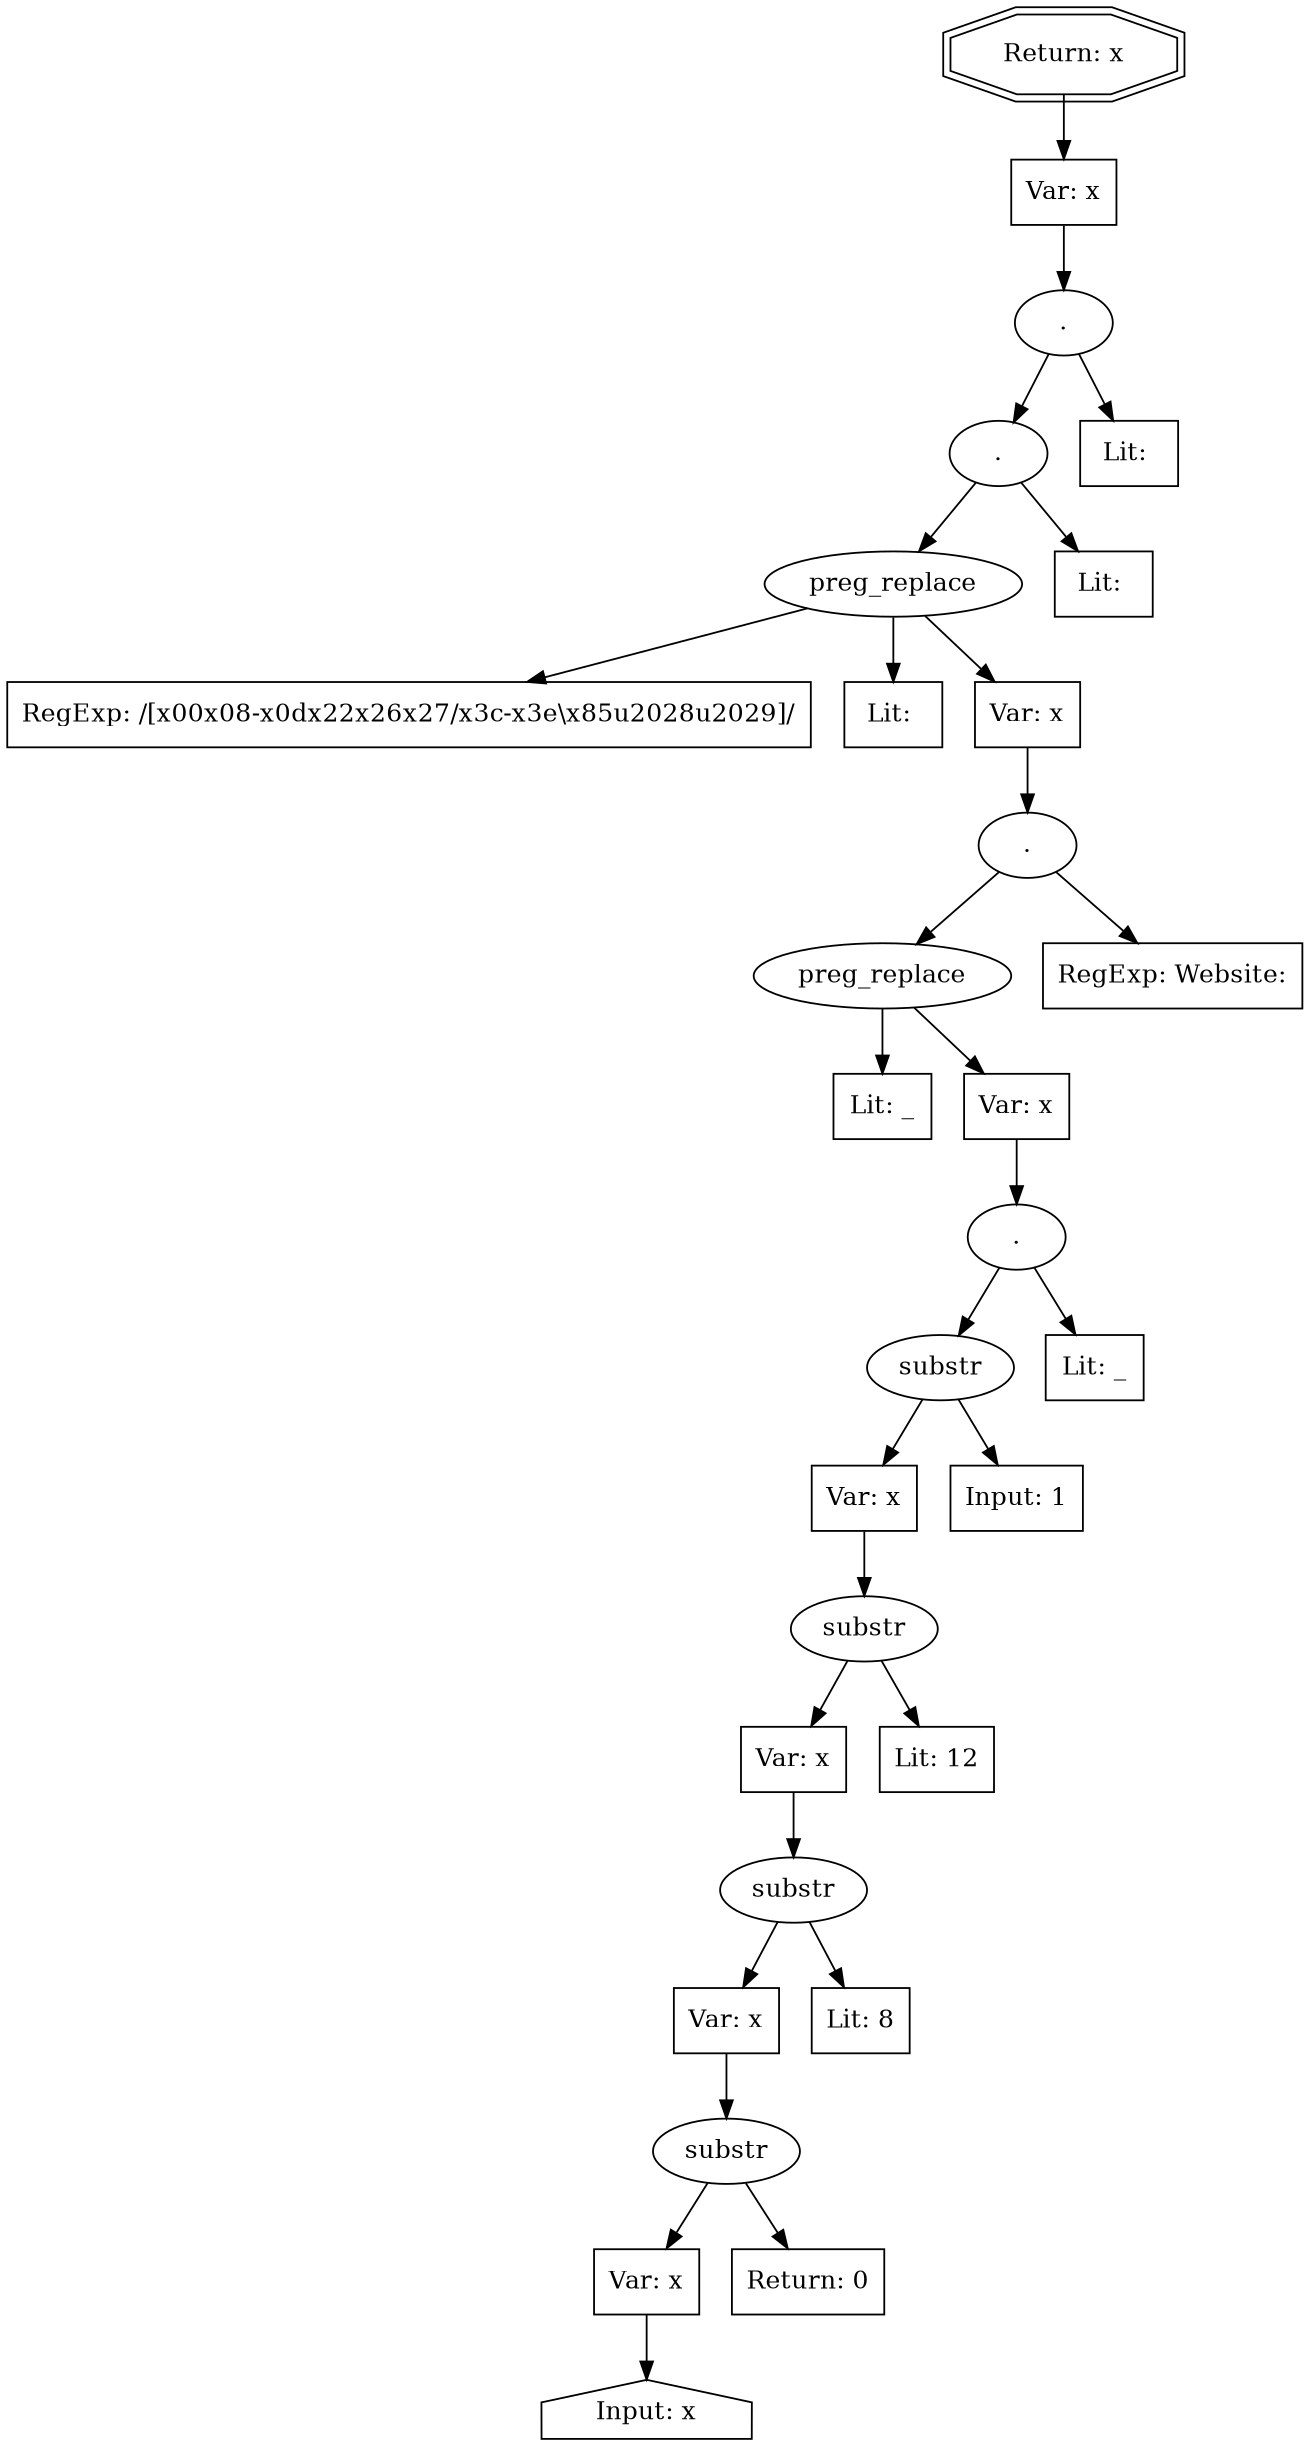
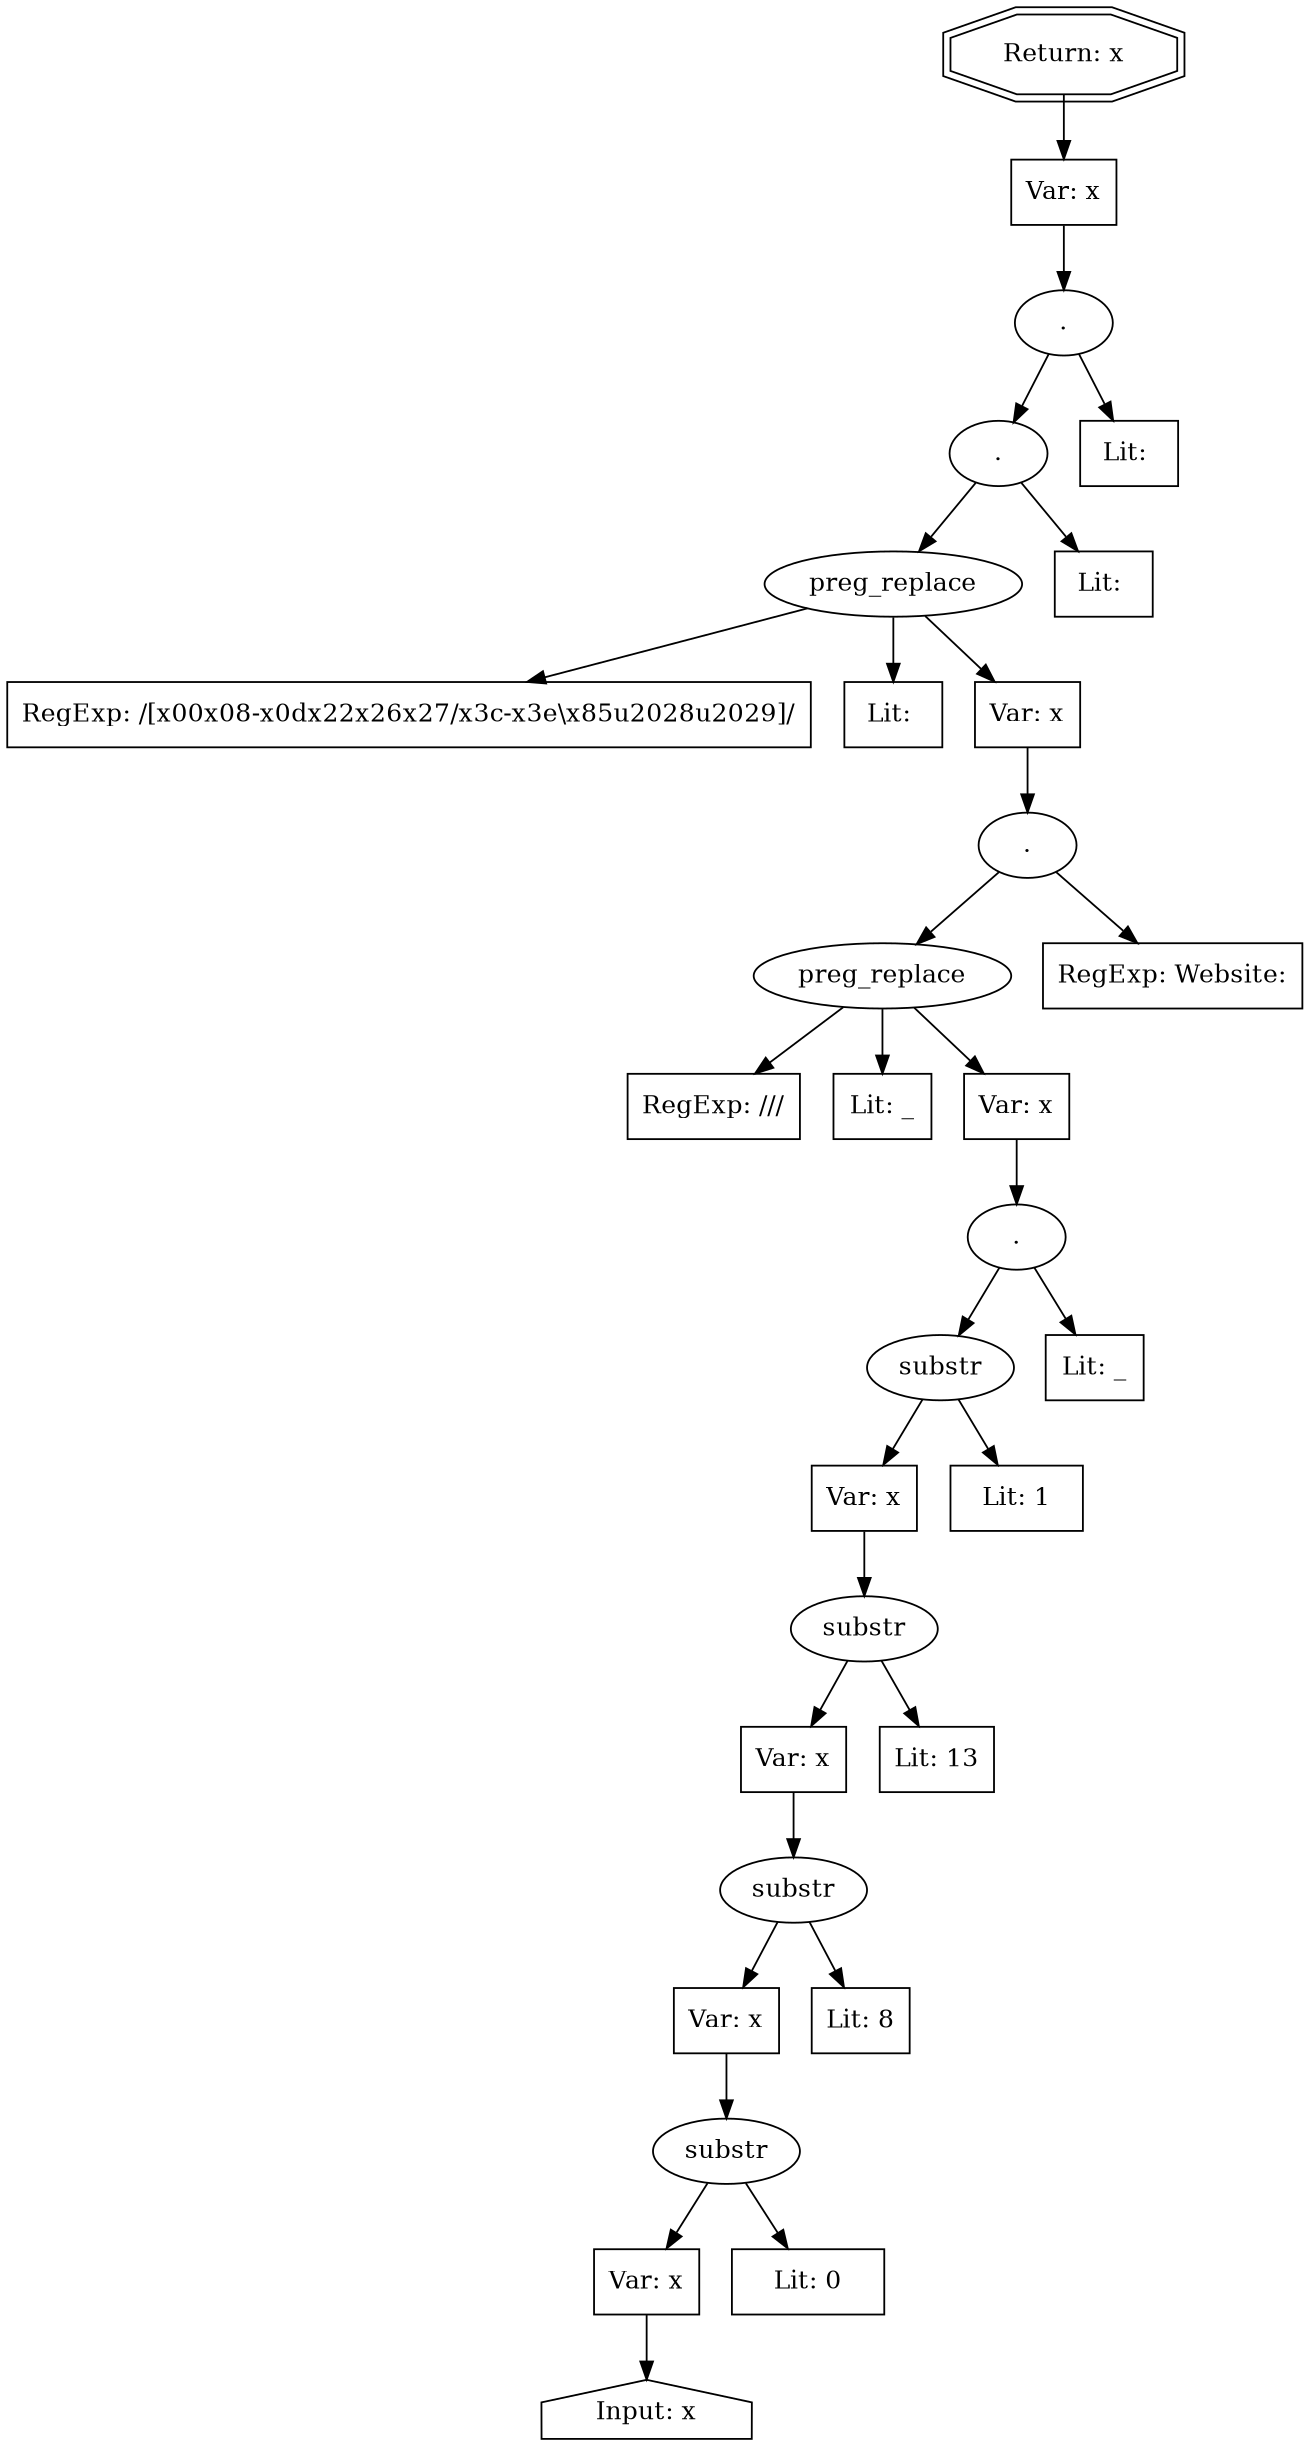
none -> (714, 1106)
(1017, 1498) -> (1017, 1498)
(937, 1759) -> (937, 1759)
(808, 2282) -> (808, 2282)
